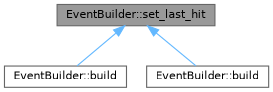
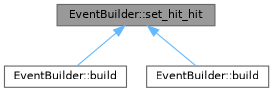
(136, 15) -> (136, 15)
